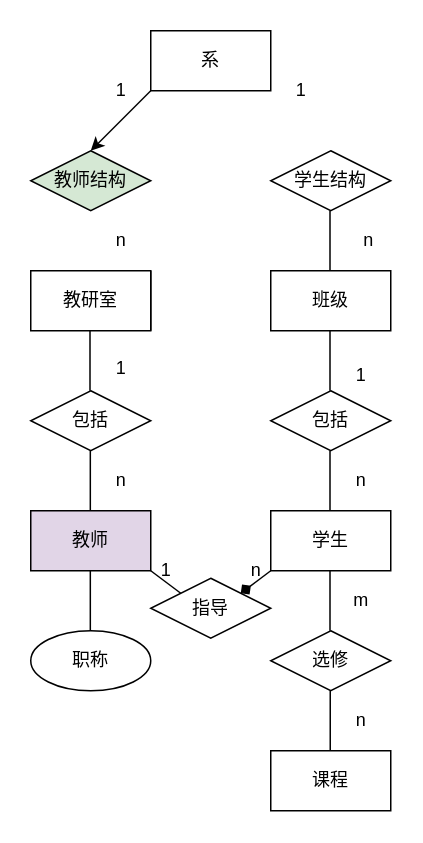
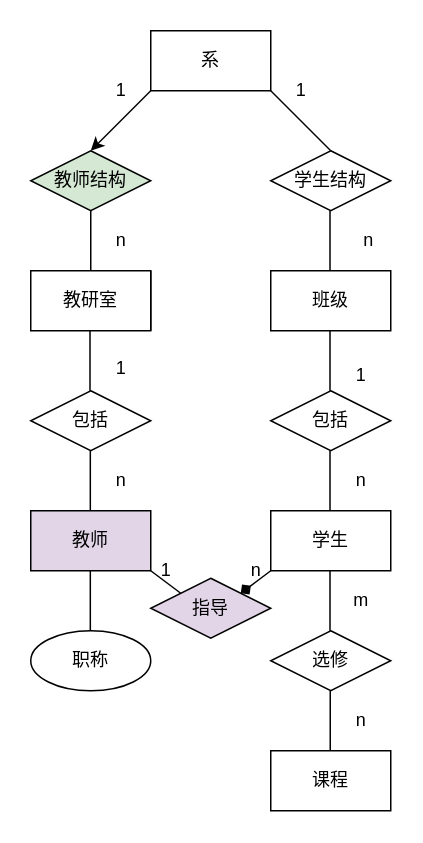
none -> (301, 121)
none -> (91, 241)
(211, 608) -> (211, 608)
